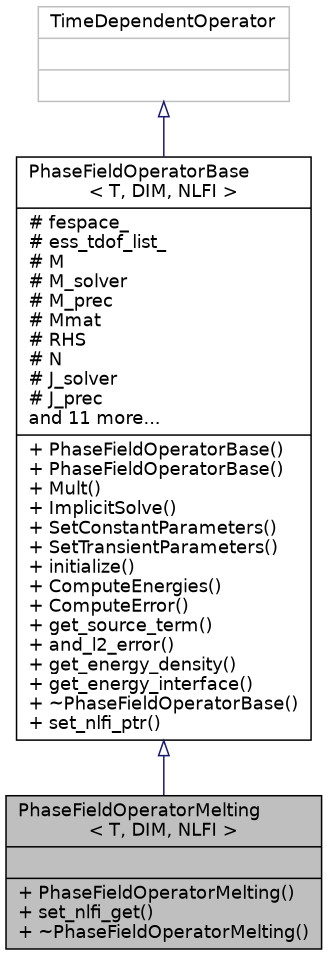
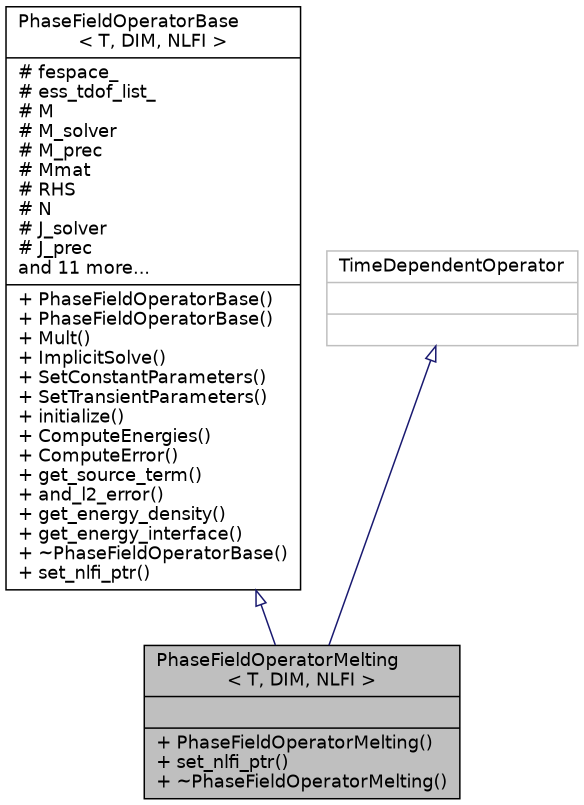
(164, 137) -> (380, 503)
(86, 913) -> (222, 763)
